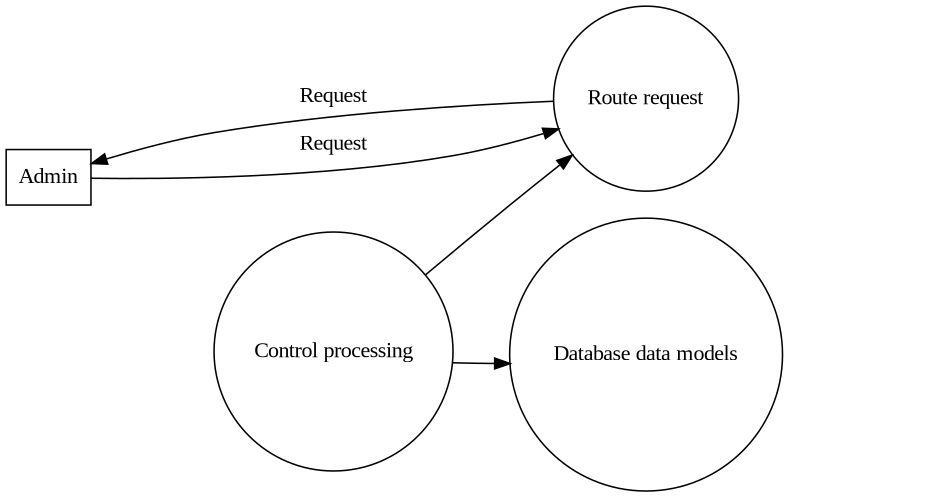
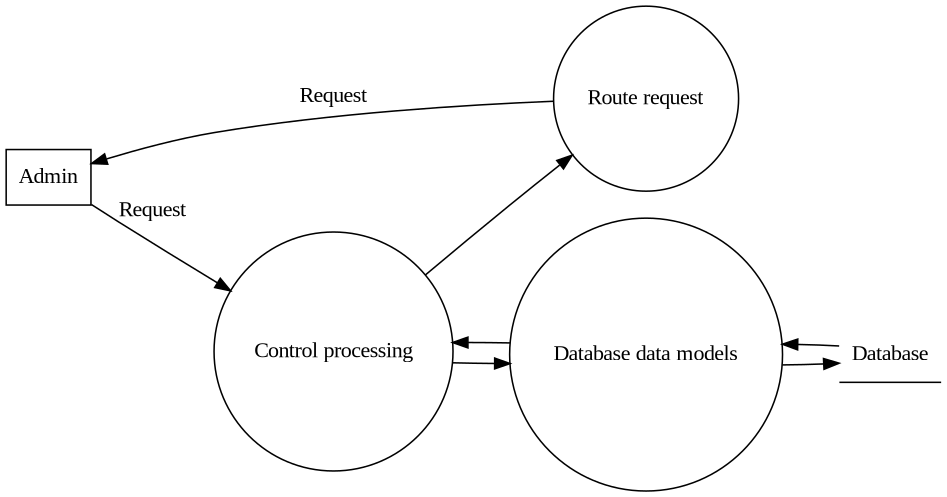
(319, 172) -> (154, 244)
none -> (489, 343)
none -> (890, 355)
